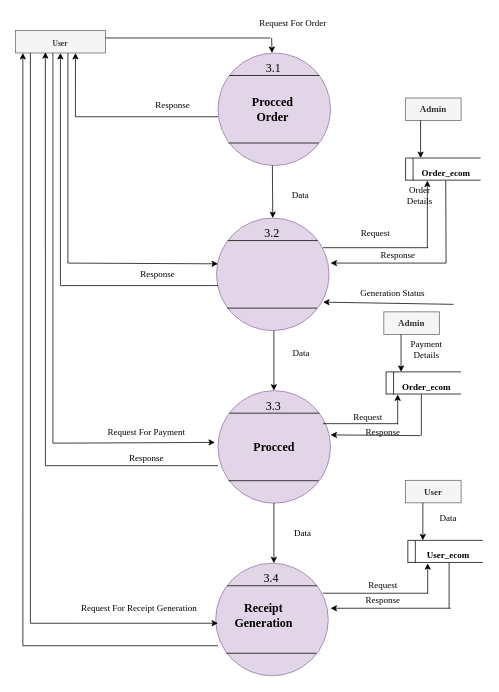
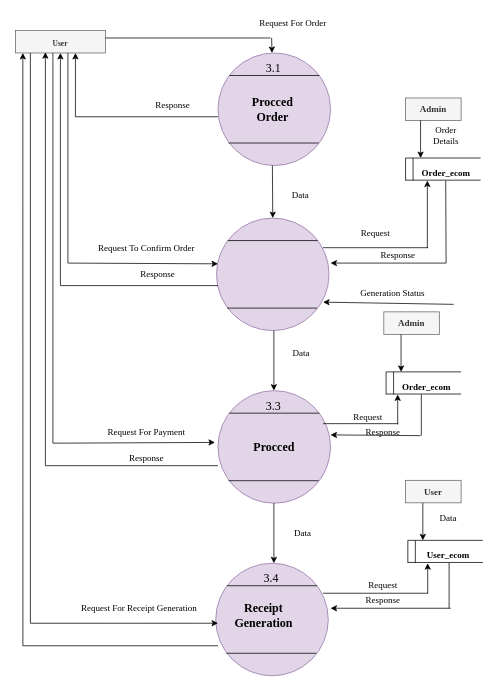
(420, 195) -> (446, 135)
(272, 233) -> none
none -> (147, 248)
(426, 349) -> none
